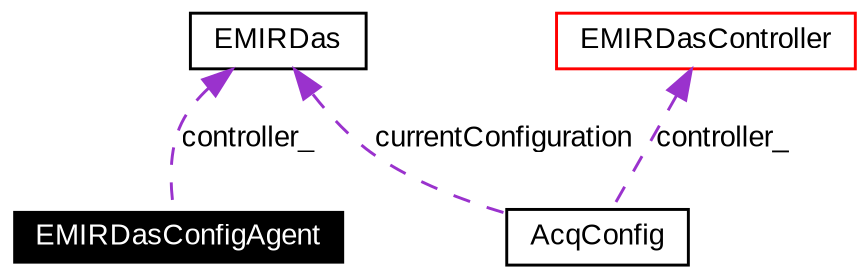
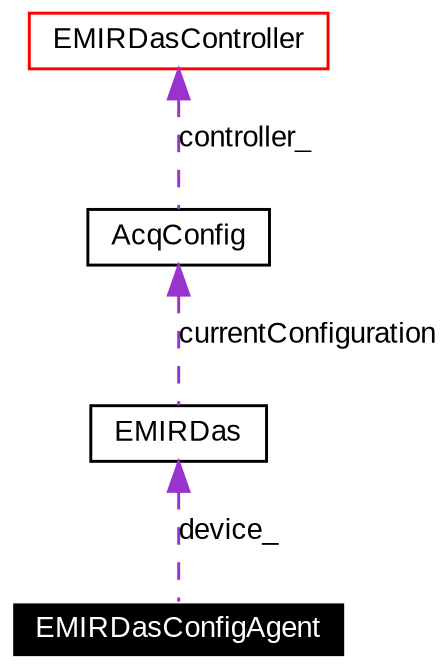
(249, 139) -> (228, 532)
(399, 170) -> (179, 351)
